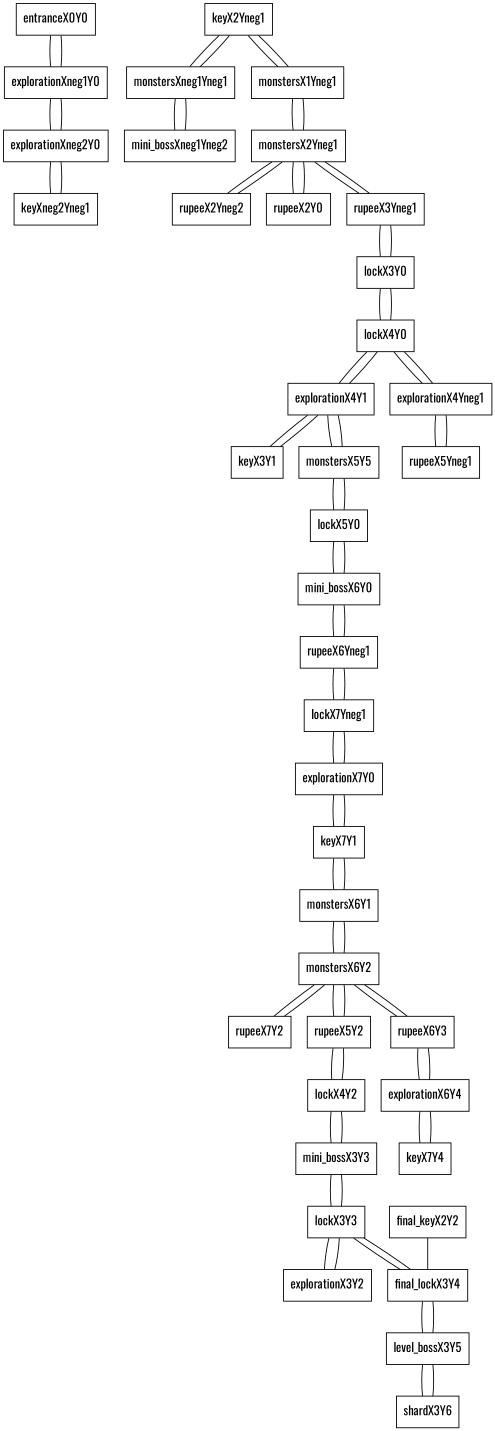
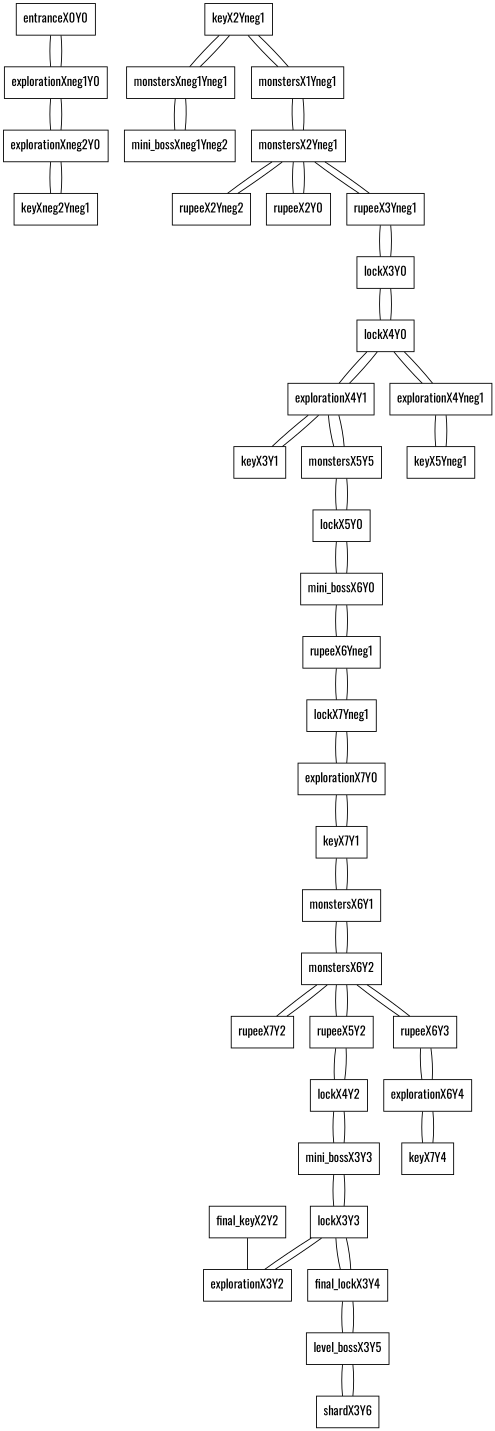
(441, 462) -> (441, 462)
(428, 1254) -> (247, 1254)
